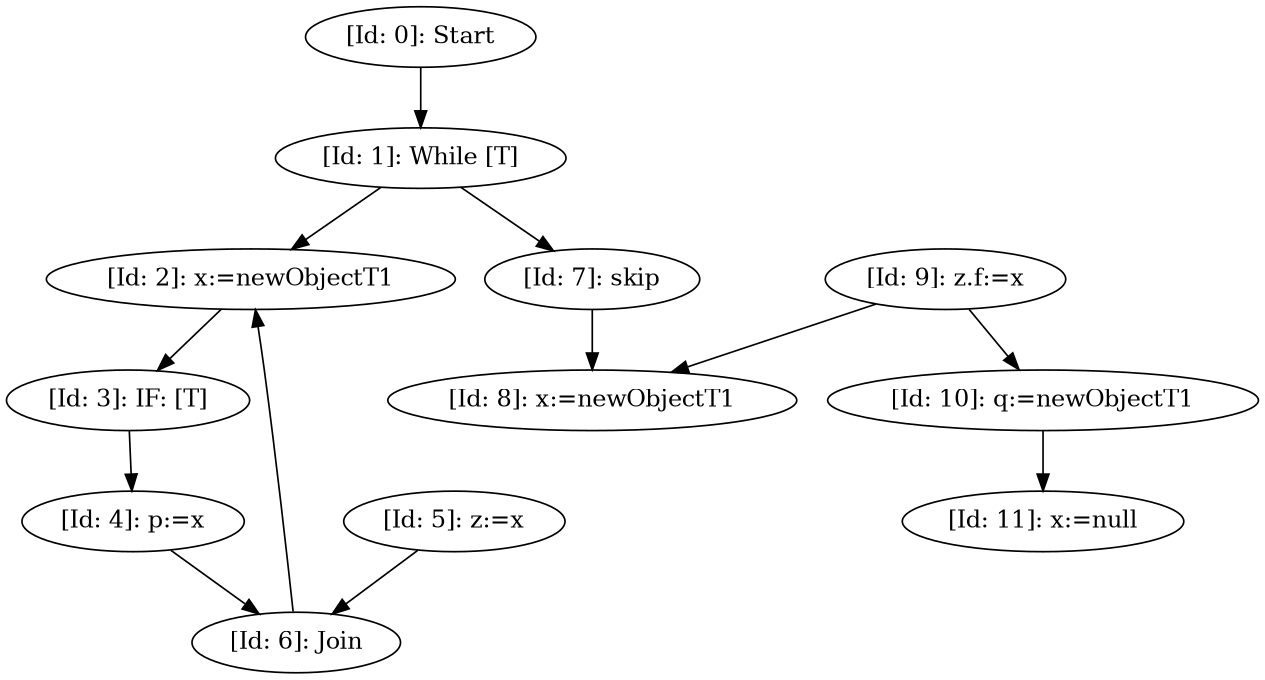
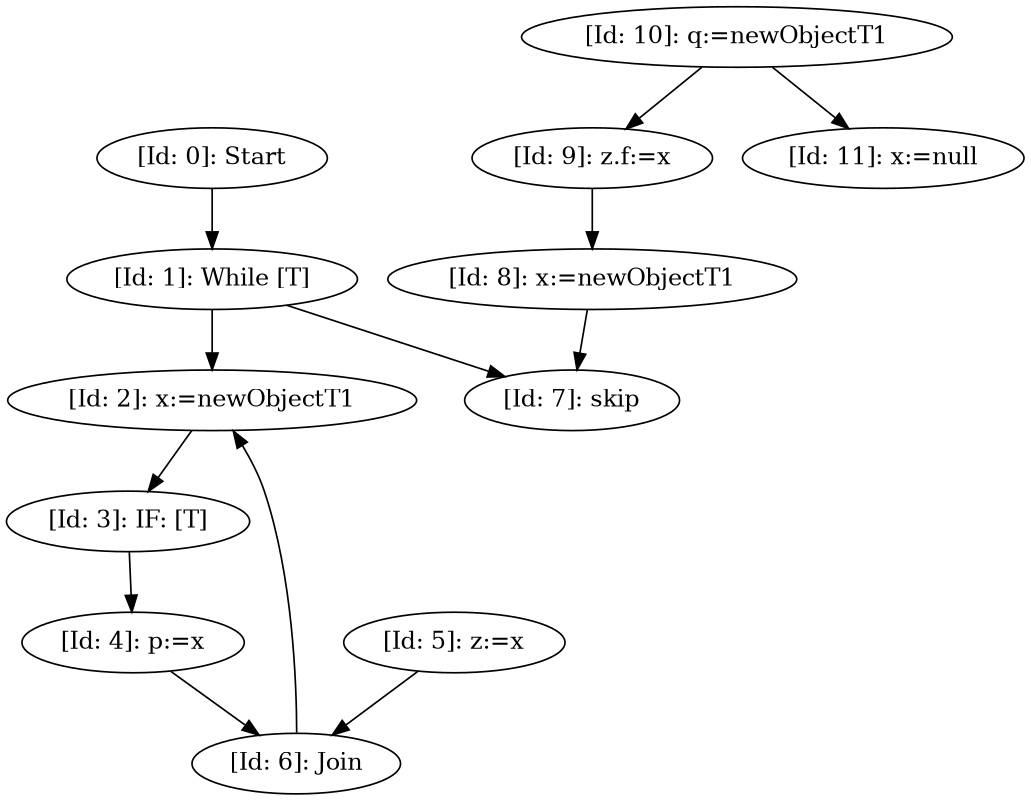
(592, 332) -> (584, 332)
(989, 333) -> (671, 93)
